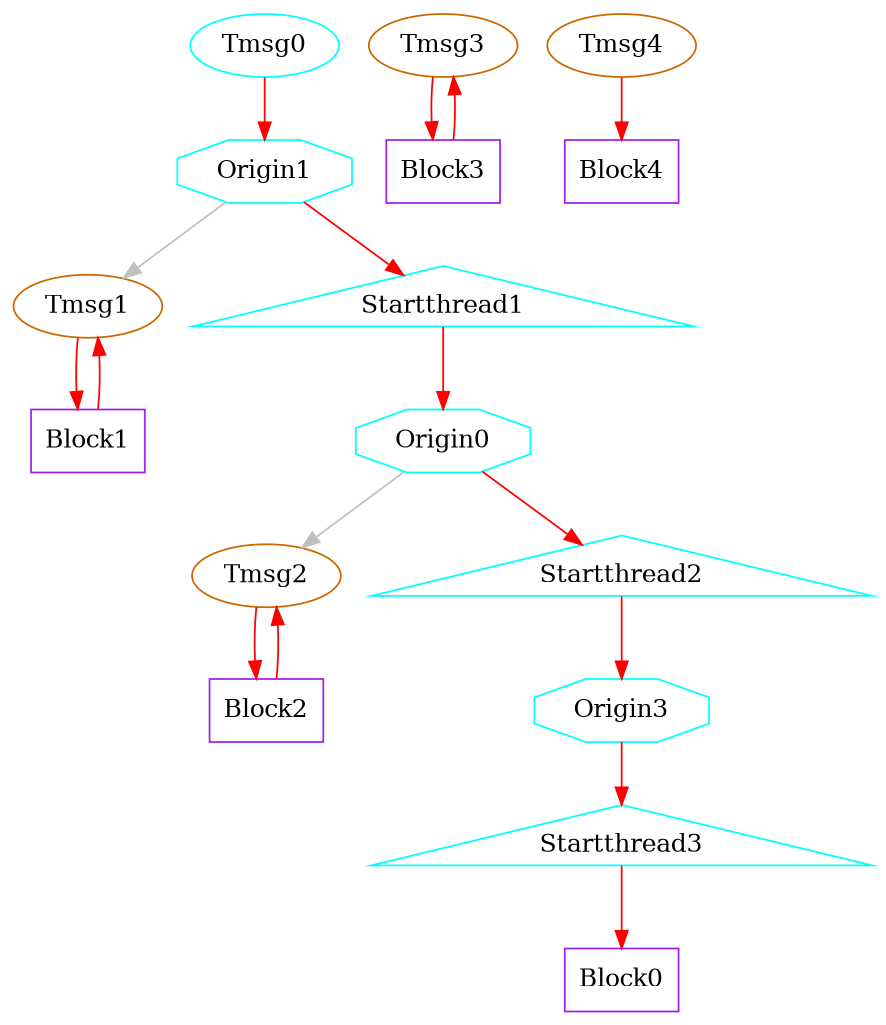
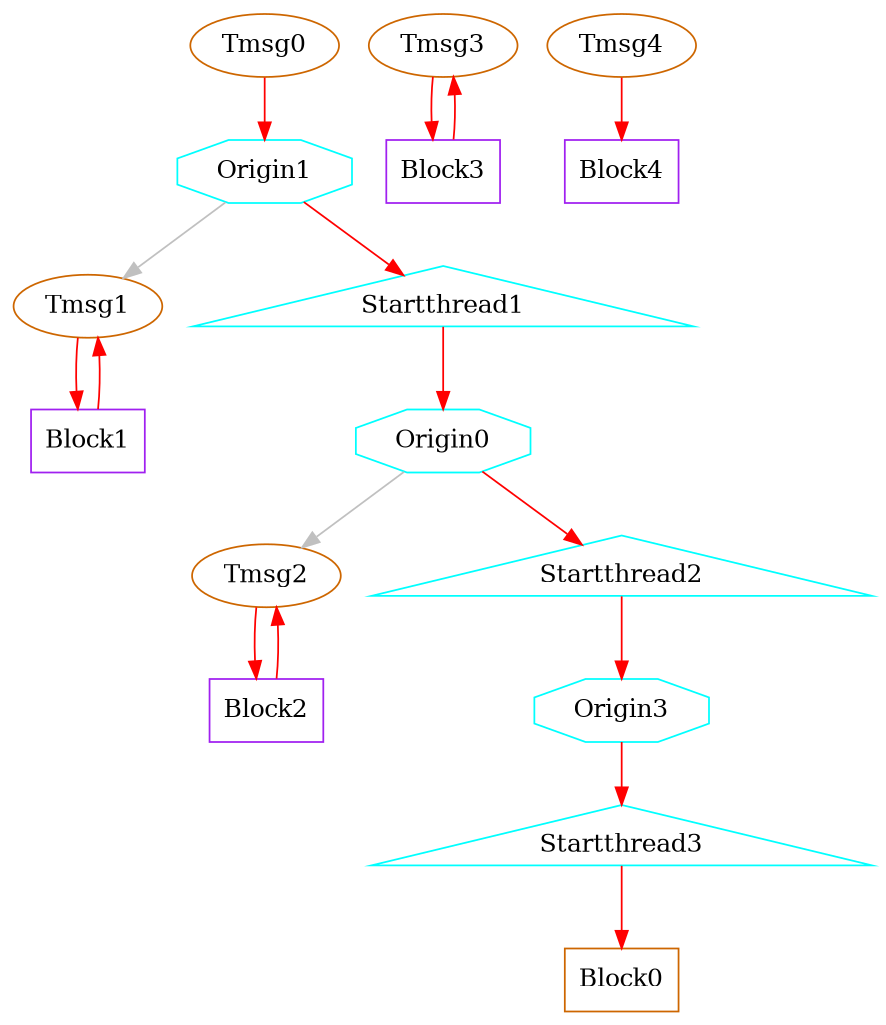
(265, 46) -> (265, 46)
(622, 980) -> (622, 980)
